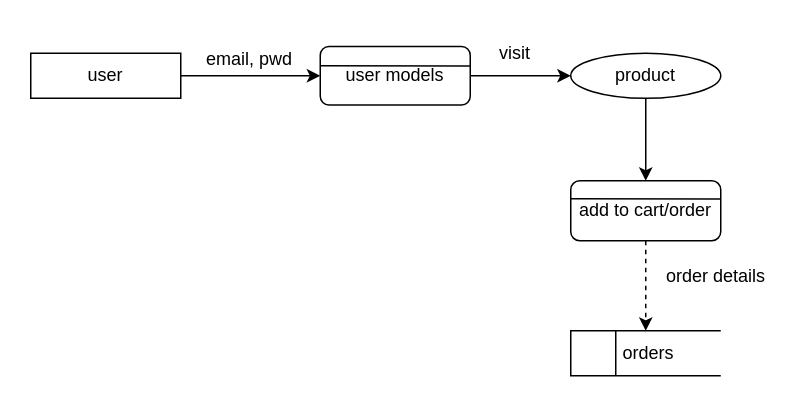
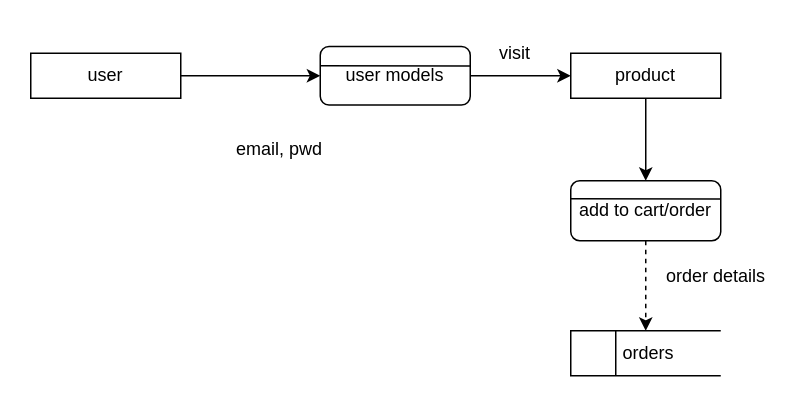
(250, 59) -> (280, 149)
(646, 76) -> (646, 76)
